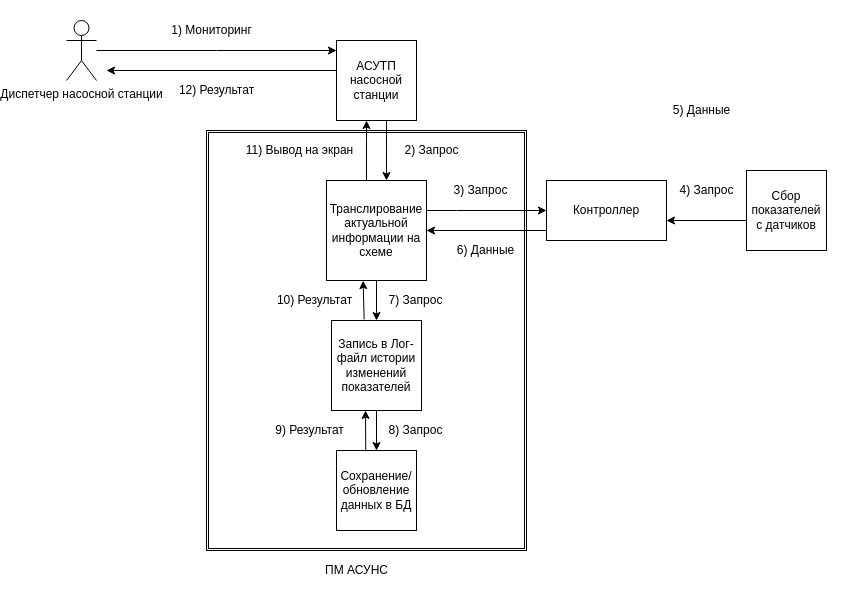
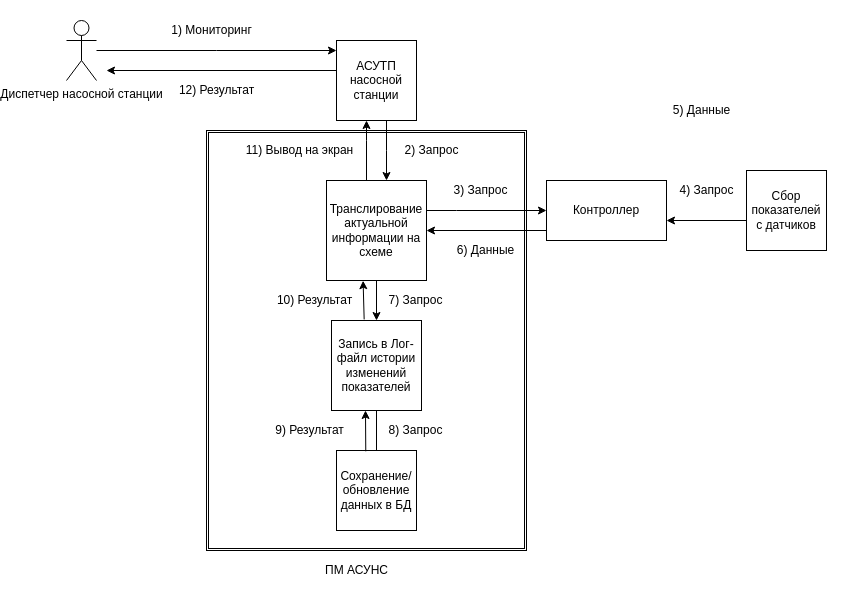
(377, 442) -> (377, 445)
